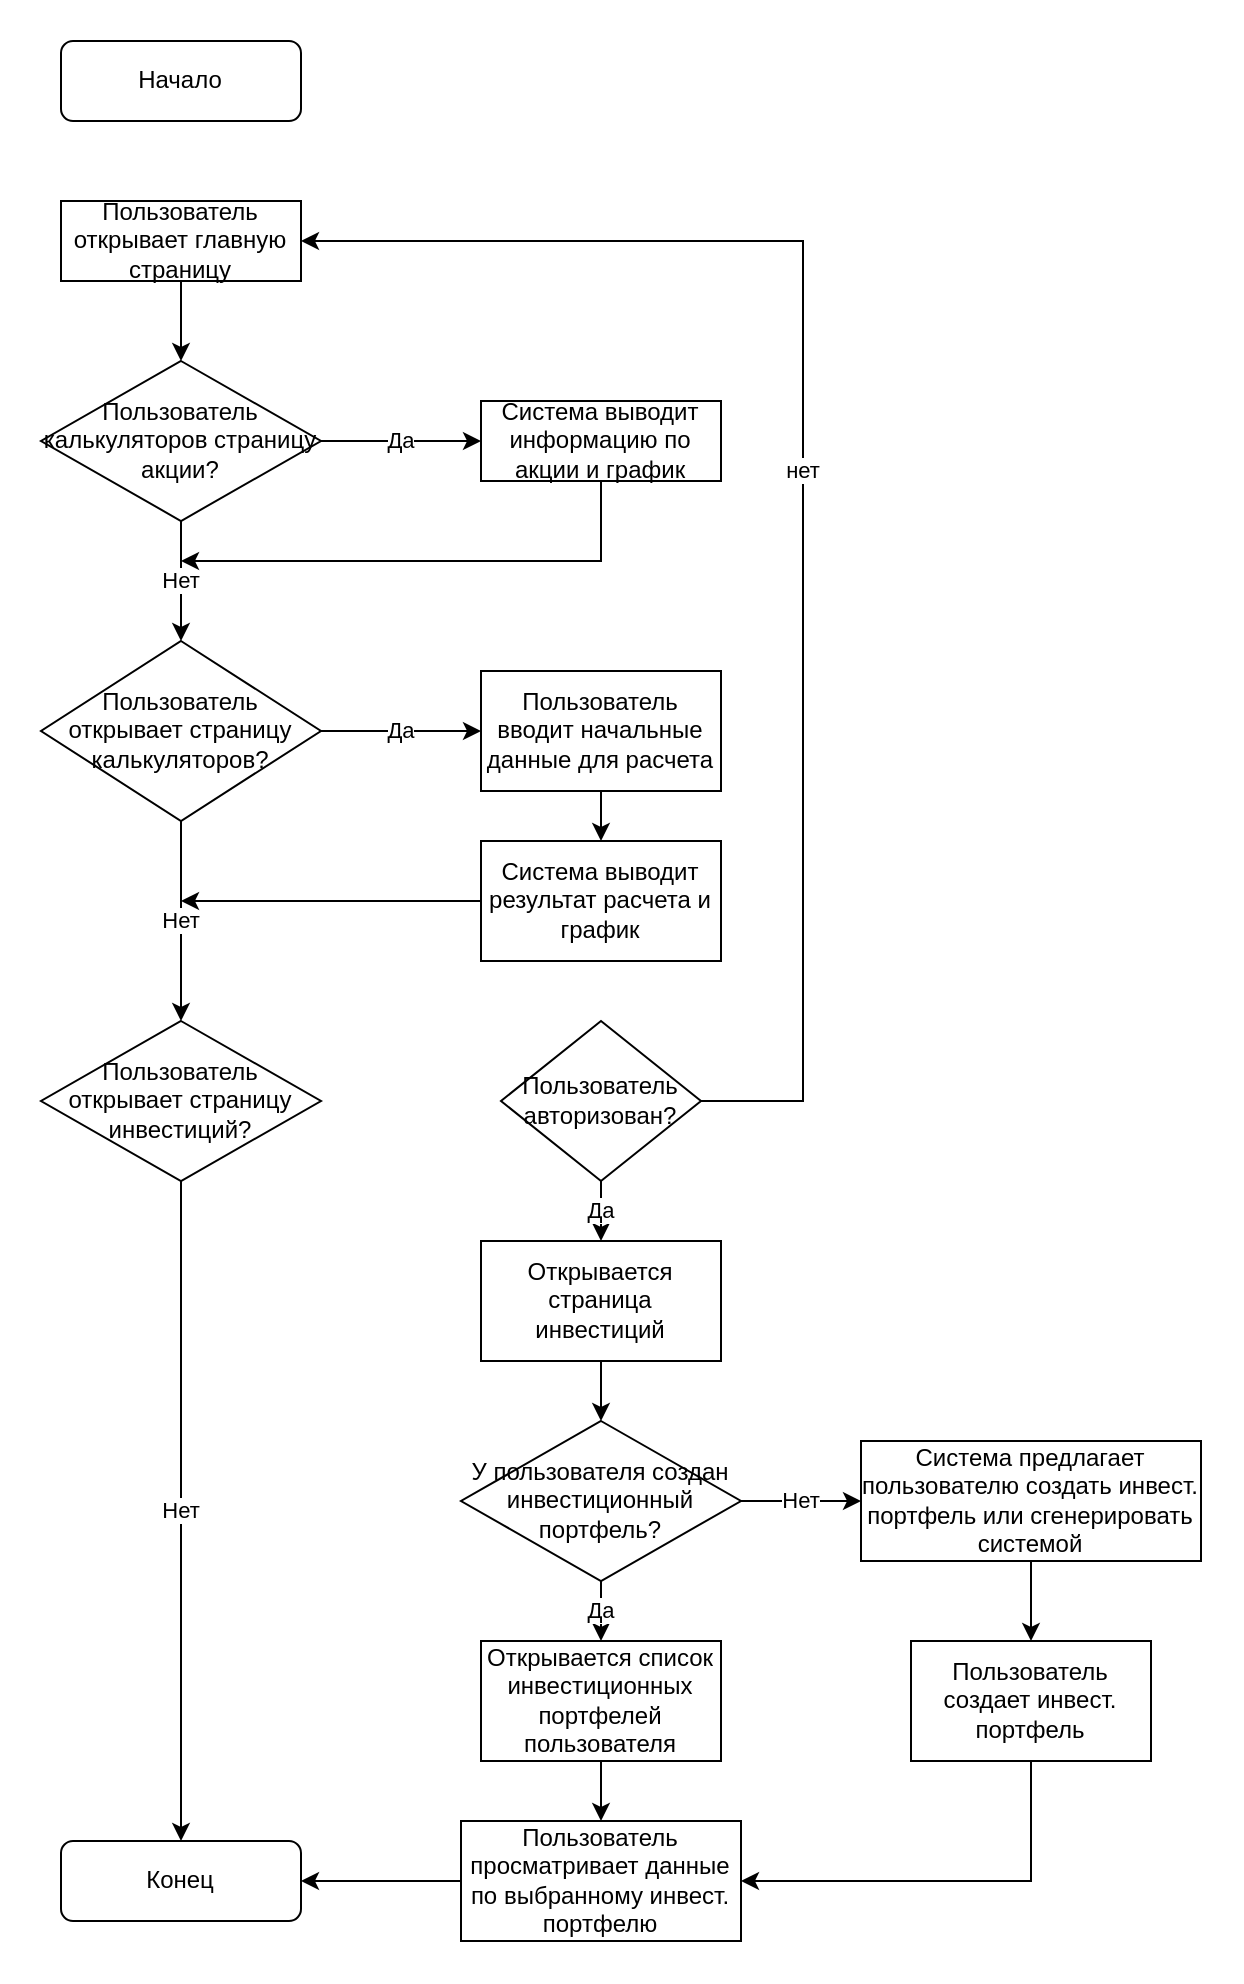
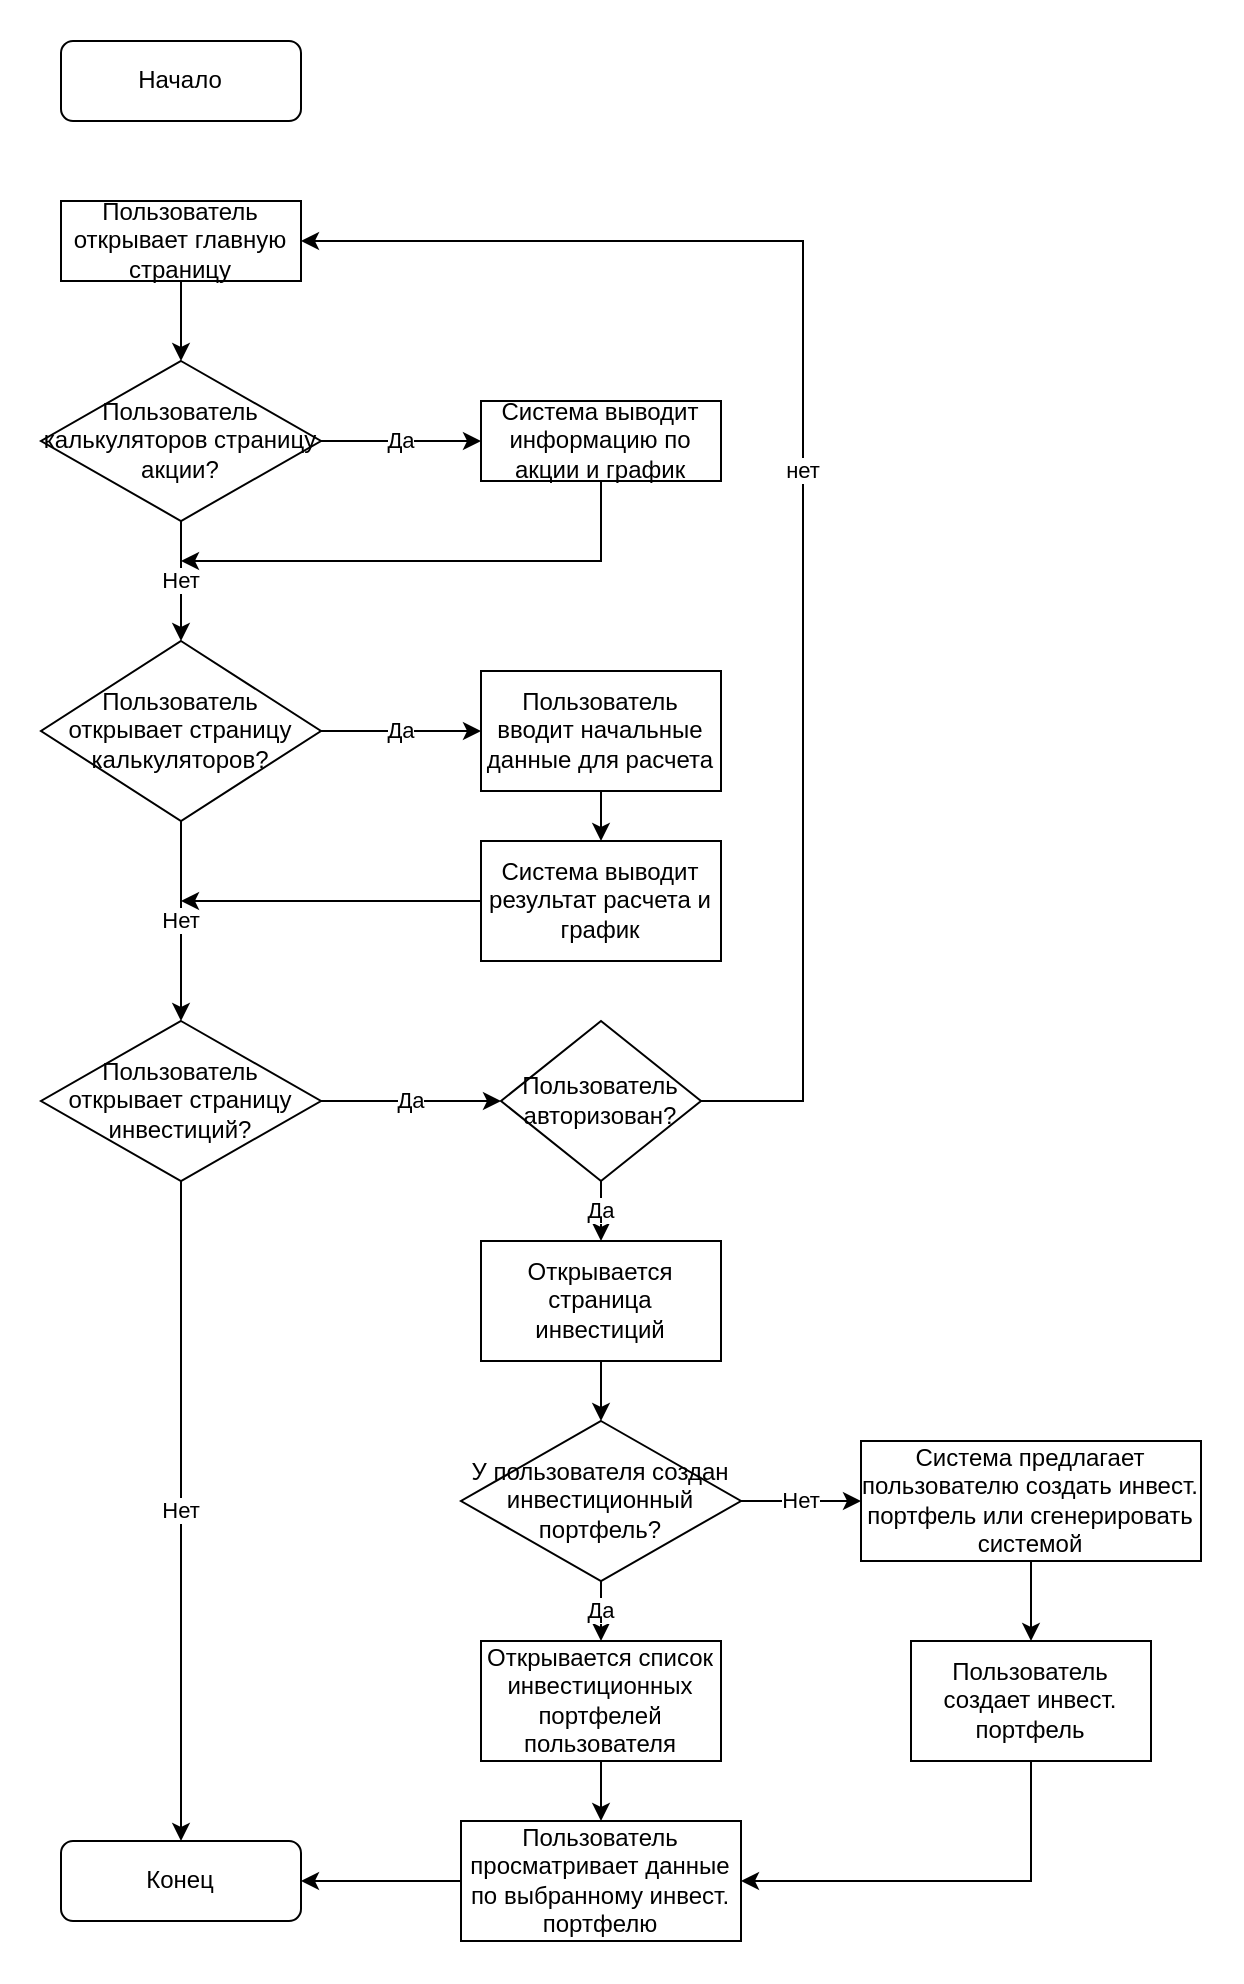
none -> (404, 1101)
